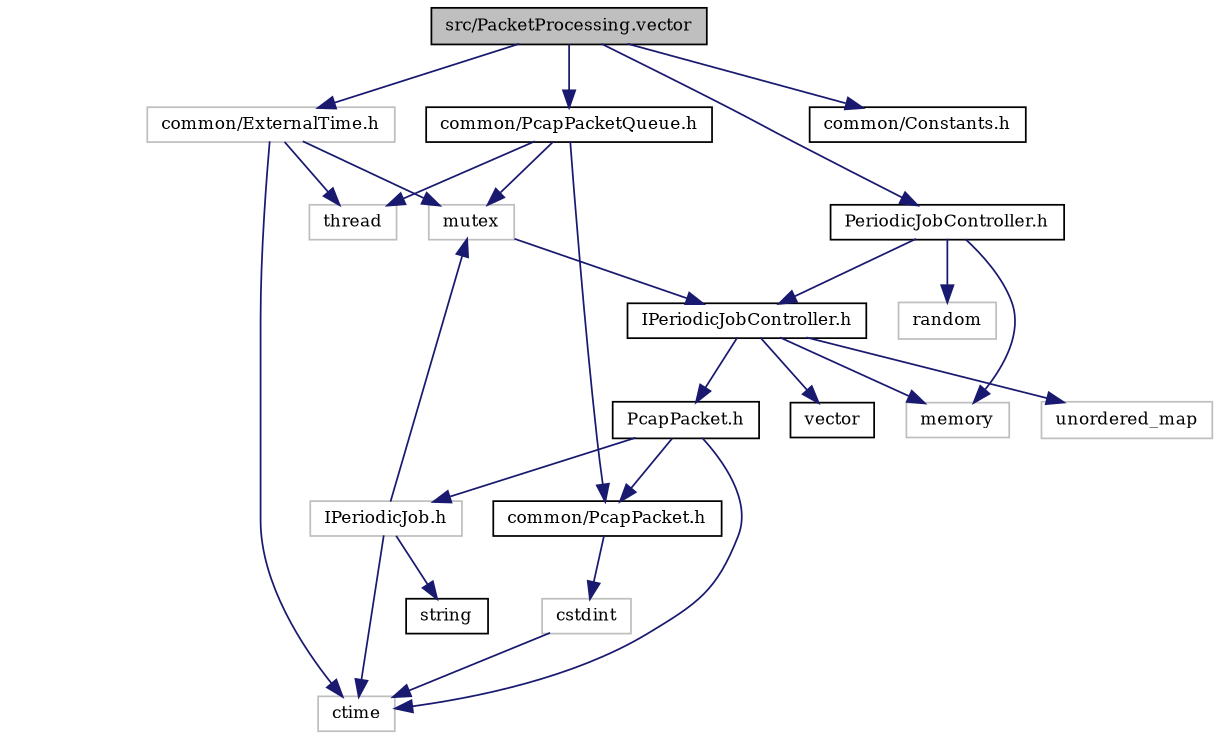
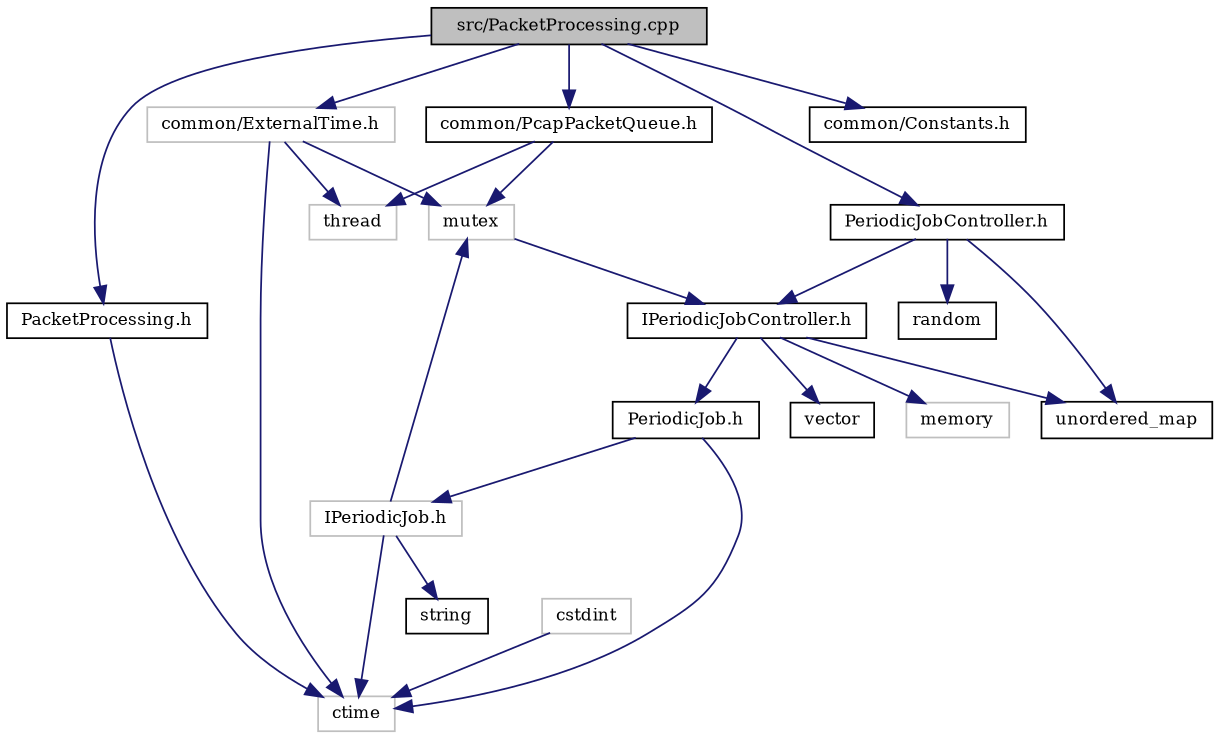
(569, 26) -> (569, 26)
(1014, 310) -> (1042, 309)
none -> (107, 321)
(947, 321) -> (947, 321)
(686, 420) -> (686, 420)
(1127, 420) -> (1127, 420)
(607, 519) -> none
